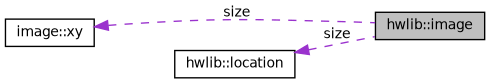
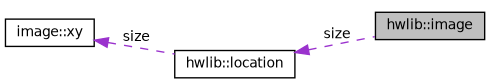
(242, 20) -> (141, 48)
